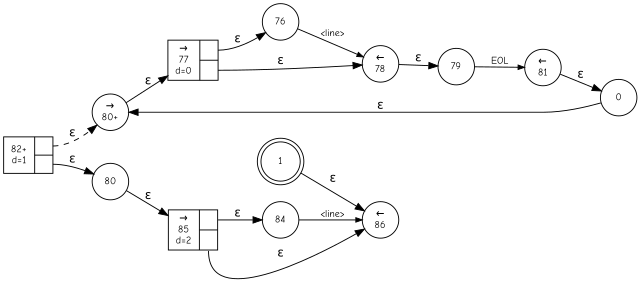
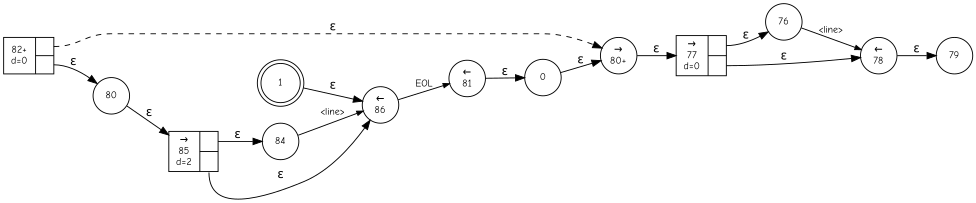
(496, 67) -> (421, 93)
(19, 160) -> (20, 61)
